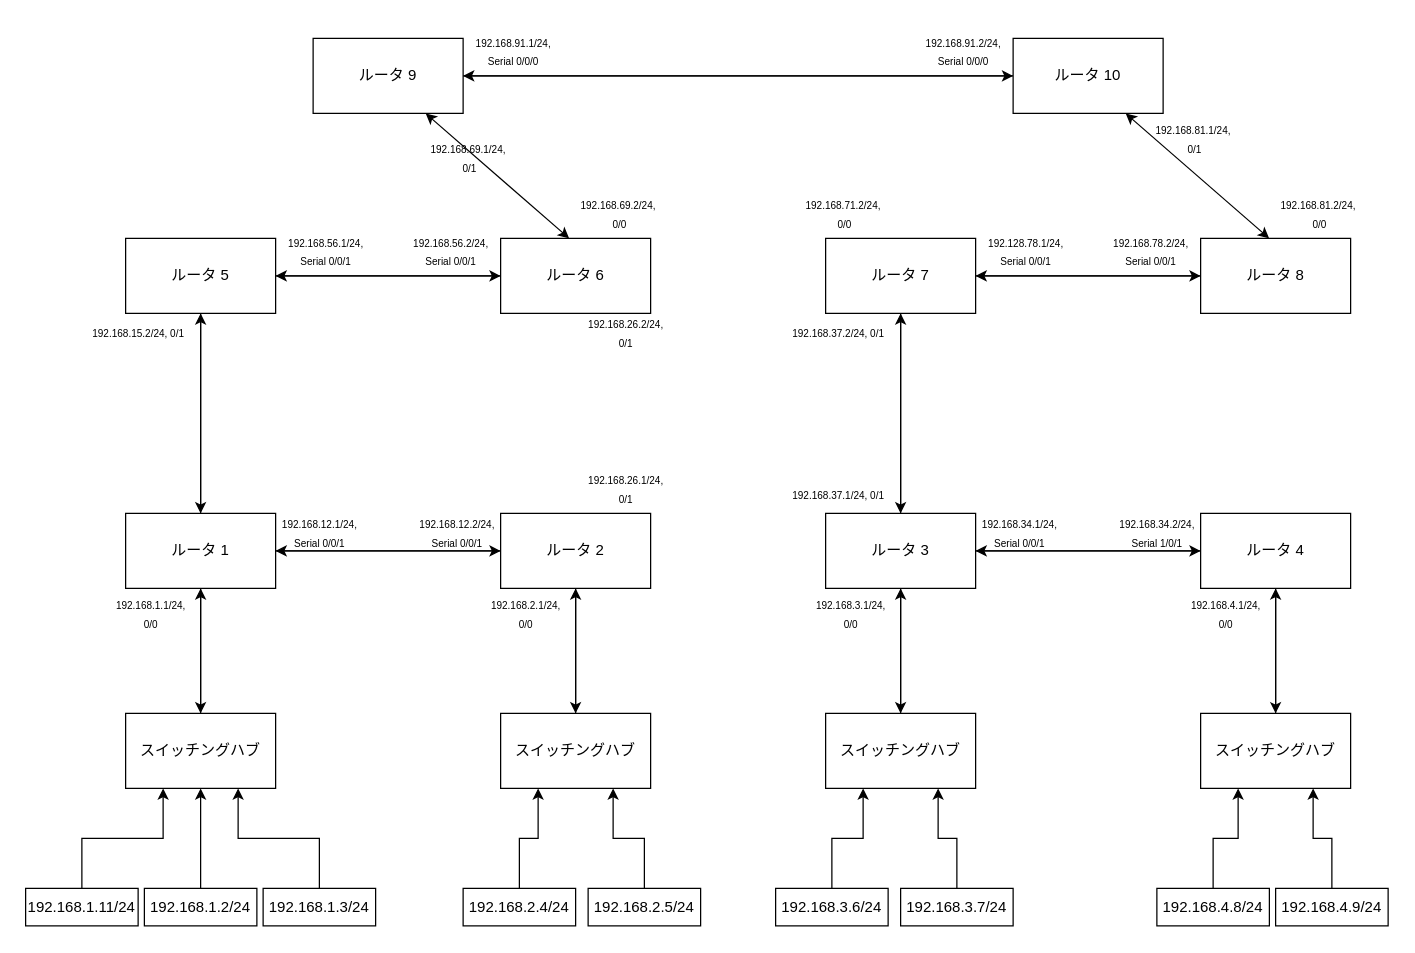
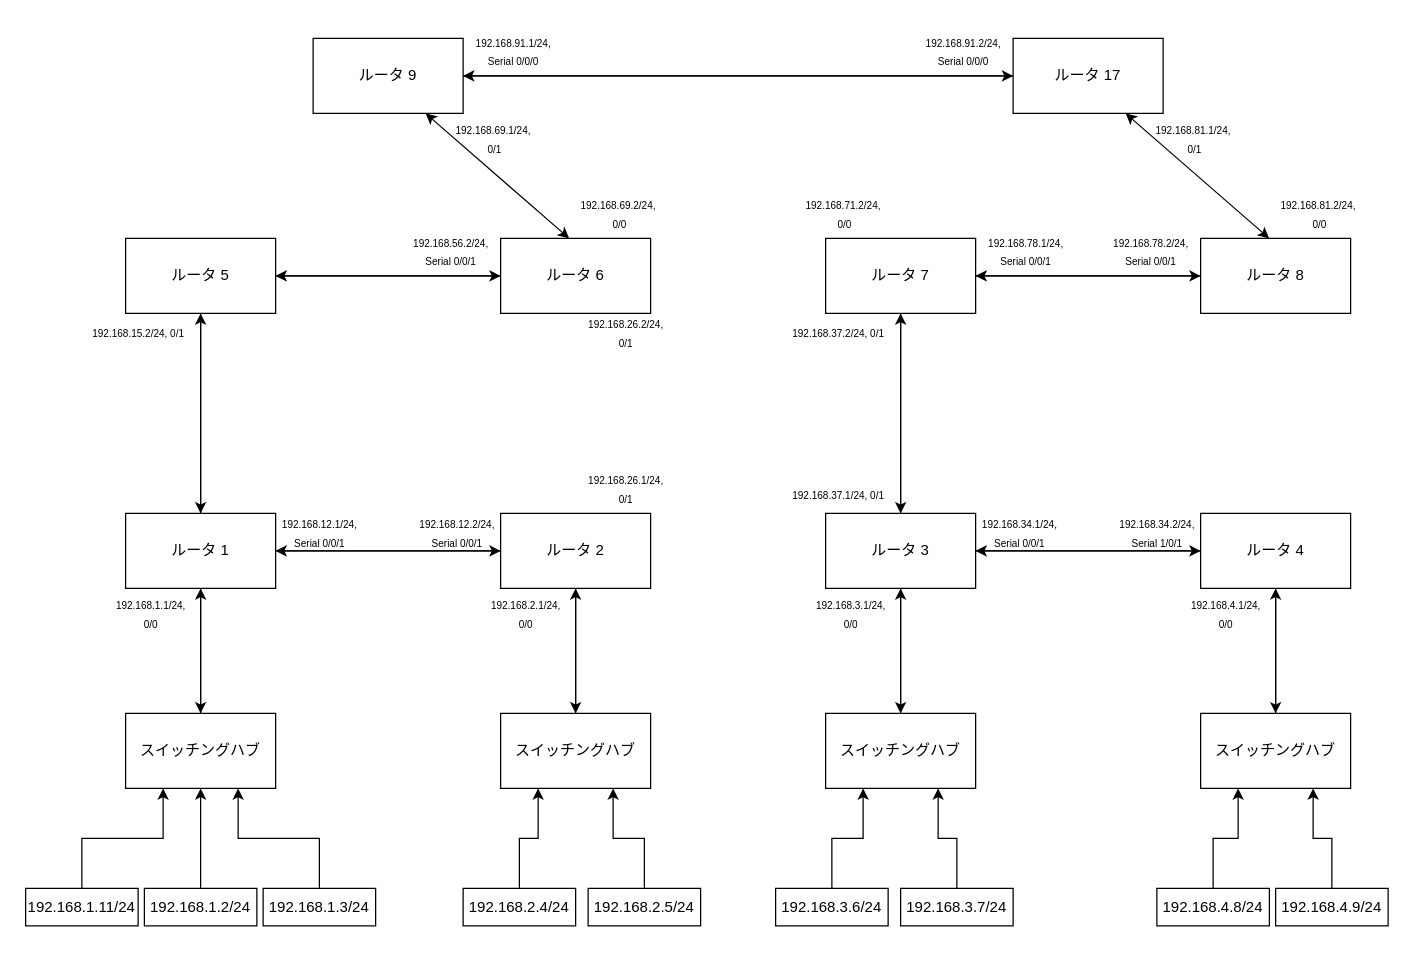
(1088, 76) -> (1088, 76)
(469, 157) -> (494, 138)
(326, 251) -> none
(1026, 251) -> (1026, 251)
